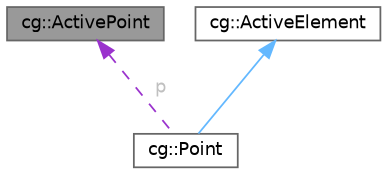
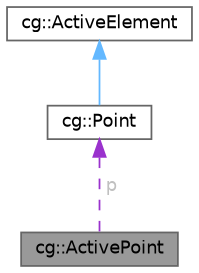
(141, 94) -> (100, 195)
